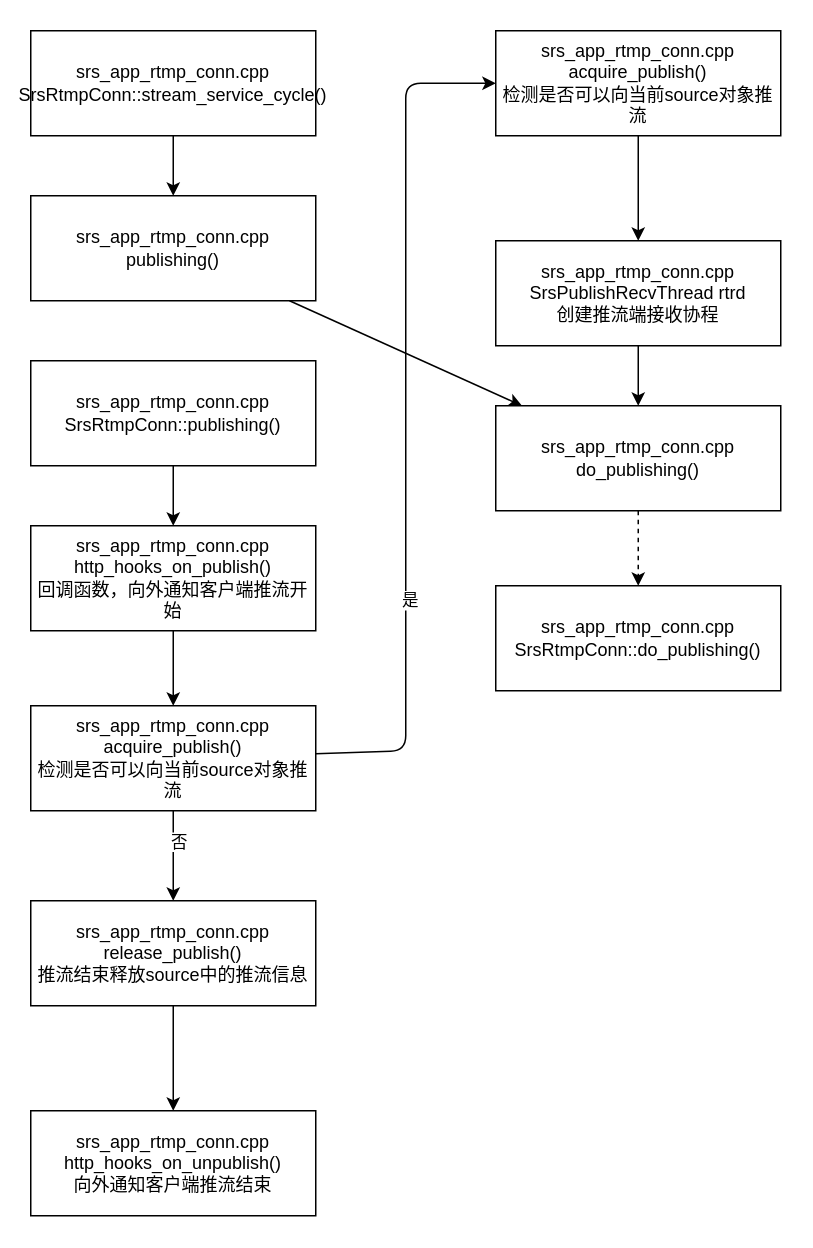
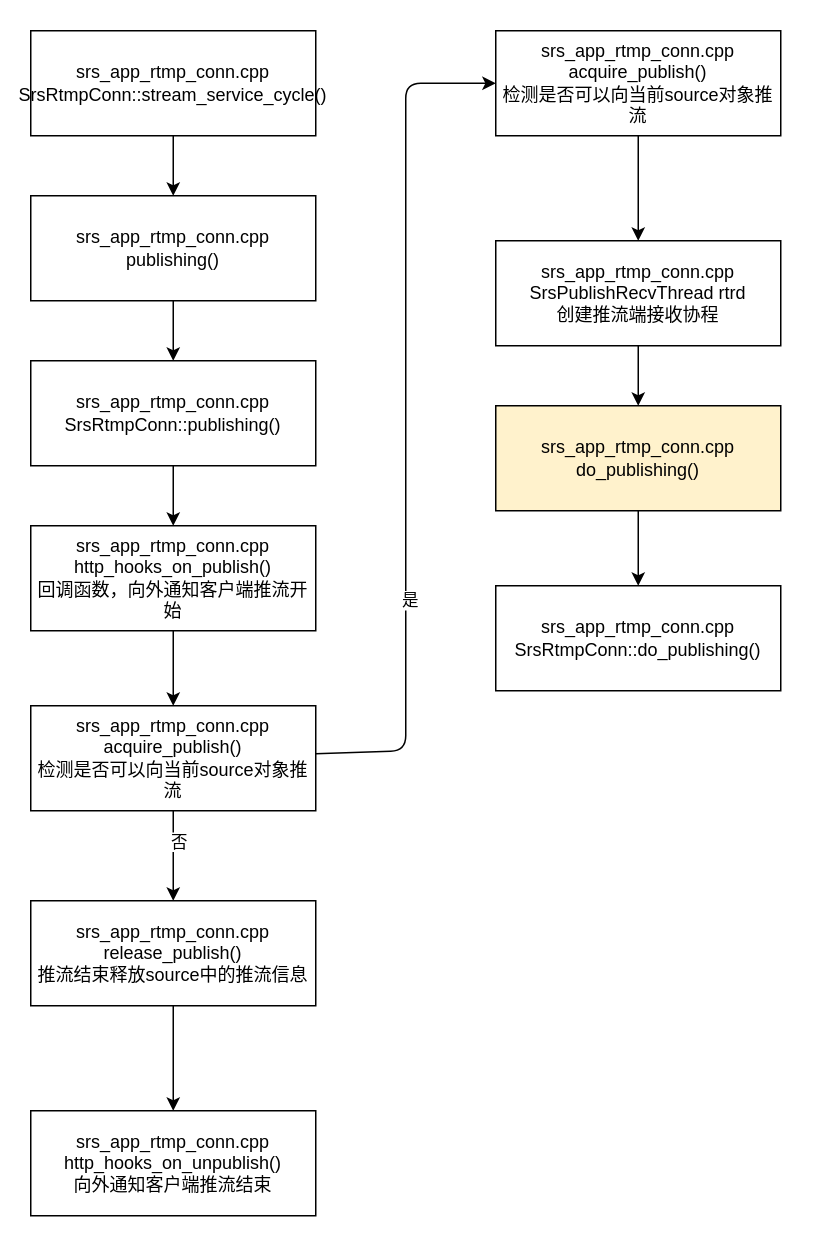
(401, 351) -> (173, 326)
(638, 458) -> (638, 458)
(638, 544) -> (638, 544)
